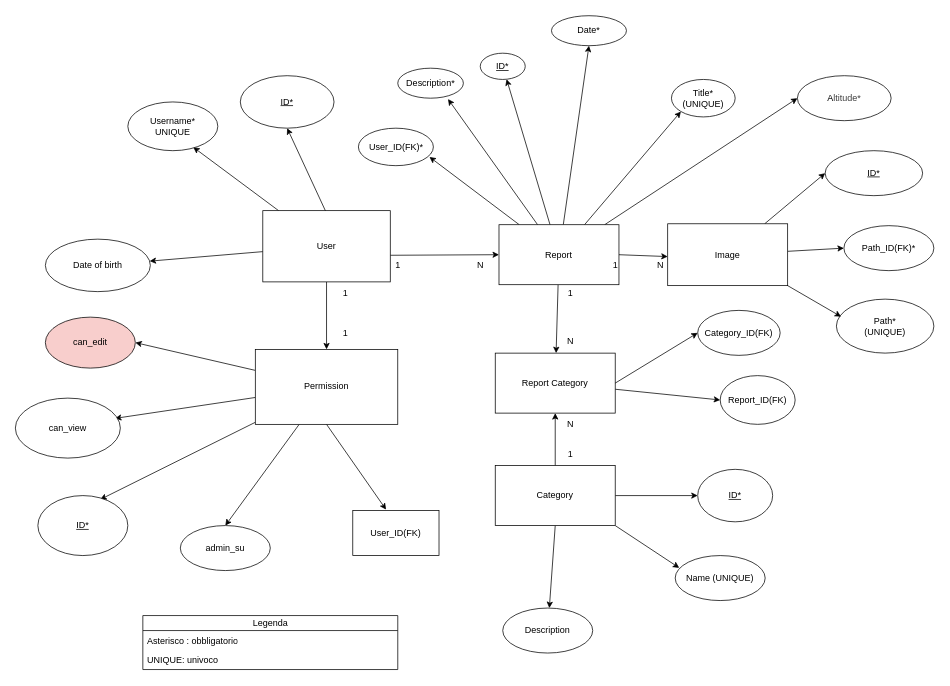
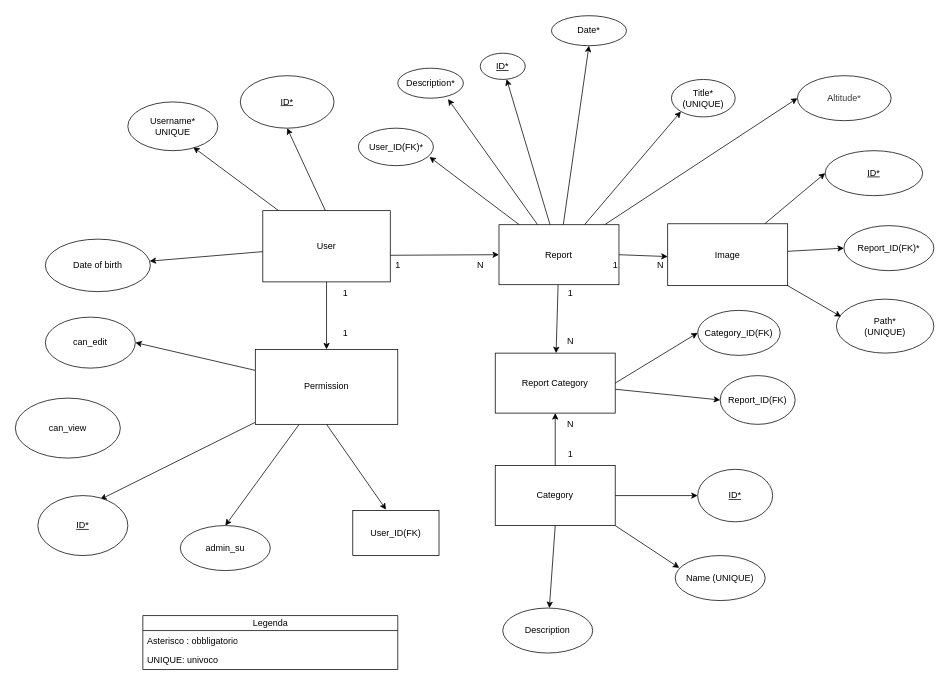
(889, 248) -> (889, 248)
(90, 342) -> (90, 342)
(188, 407) -> none
